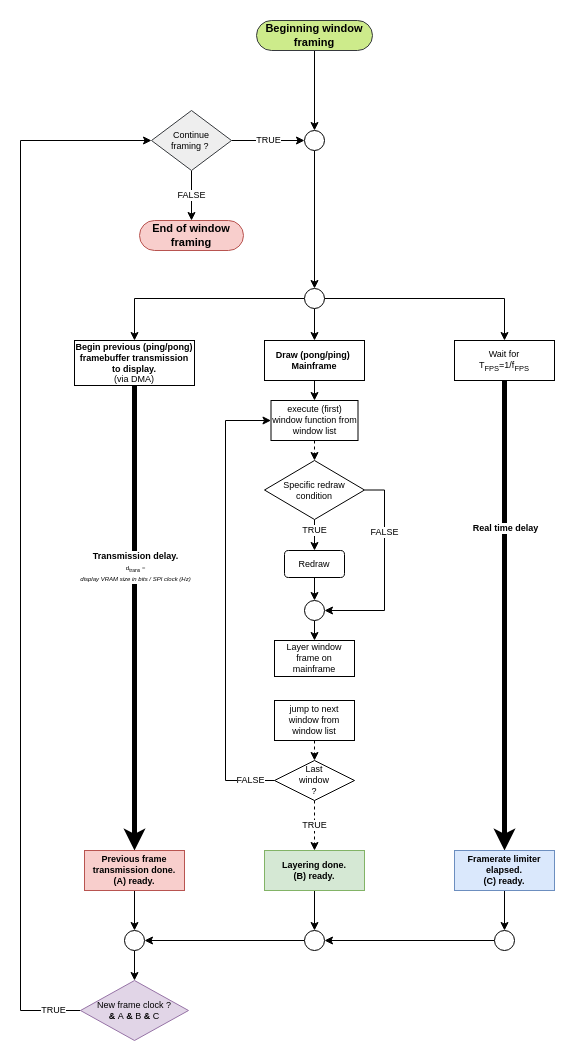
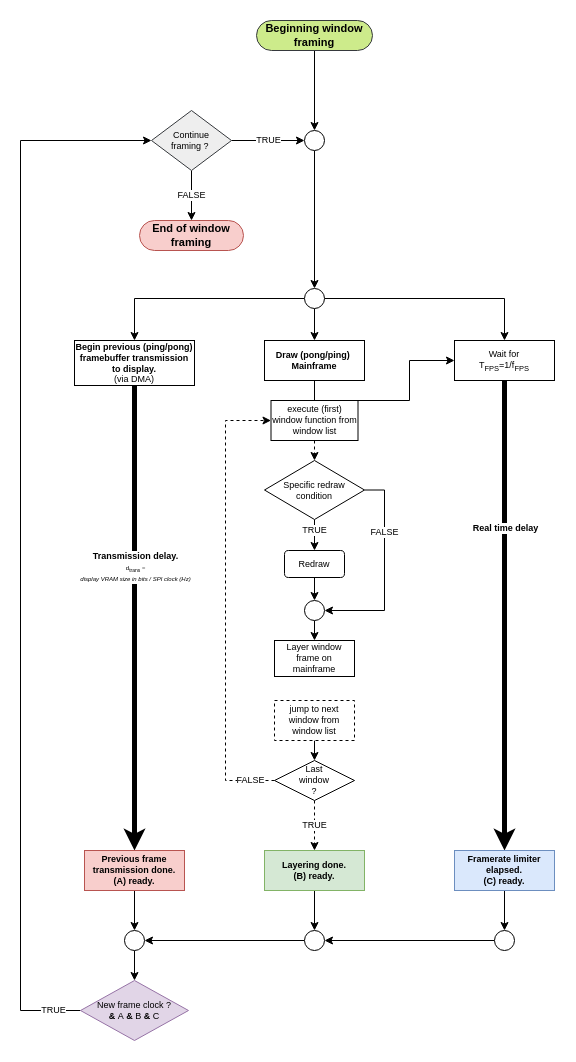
(315, 392) -> (410, 388)
(226, 587) -> (226, 587)
(315, 721) -> (315, 721)
(315, 747) -> (315, 747)
